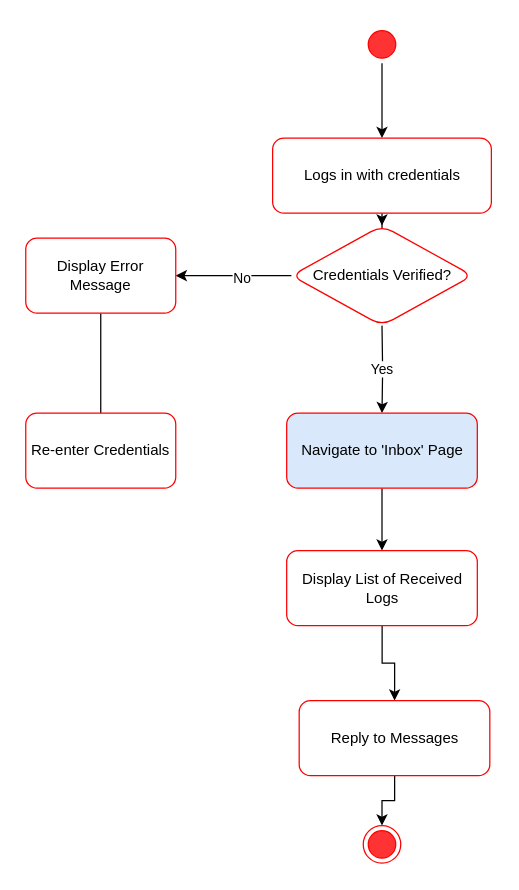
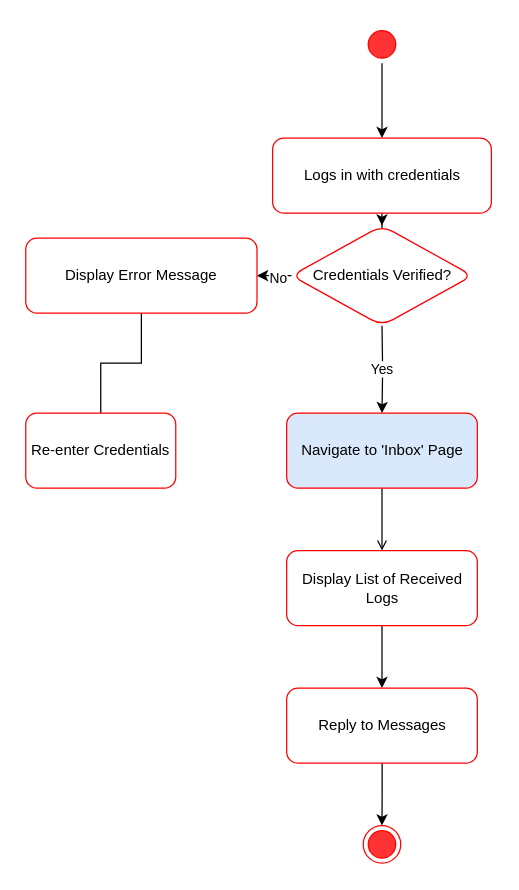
(101, 276) -> (141, 276)
(382, 541) -> (382, 542)
(394, 738) -> (382, 726)
